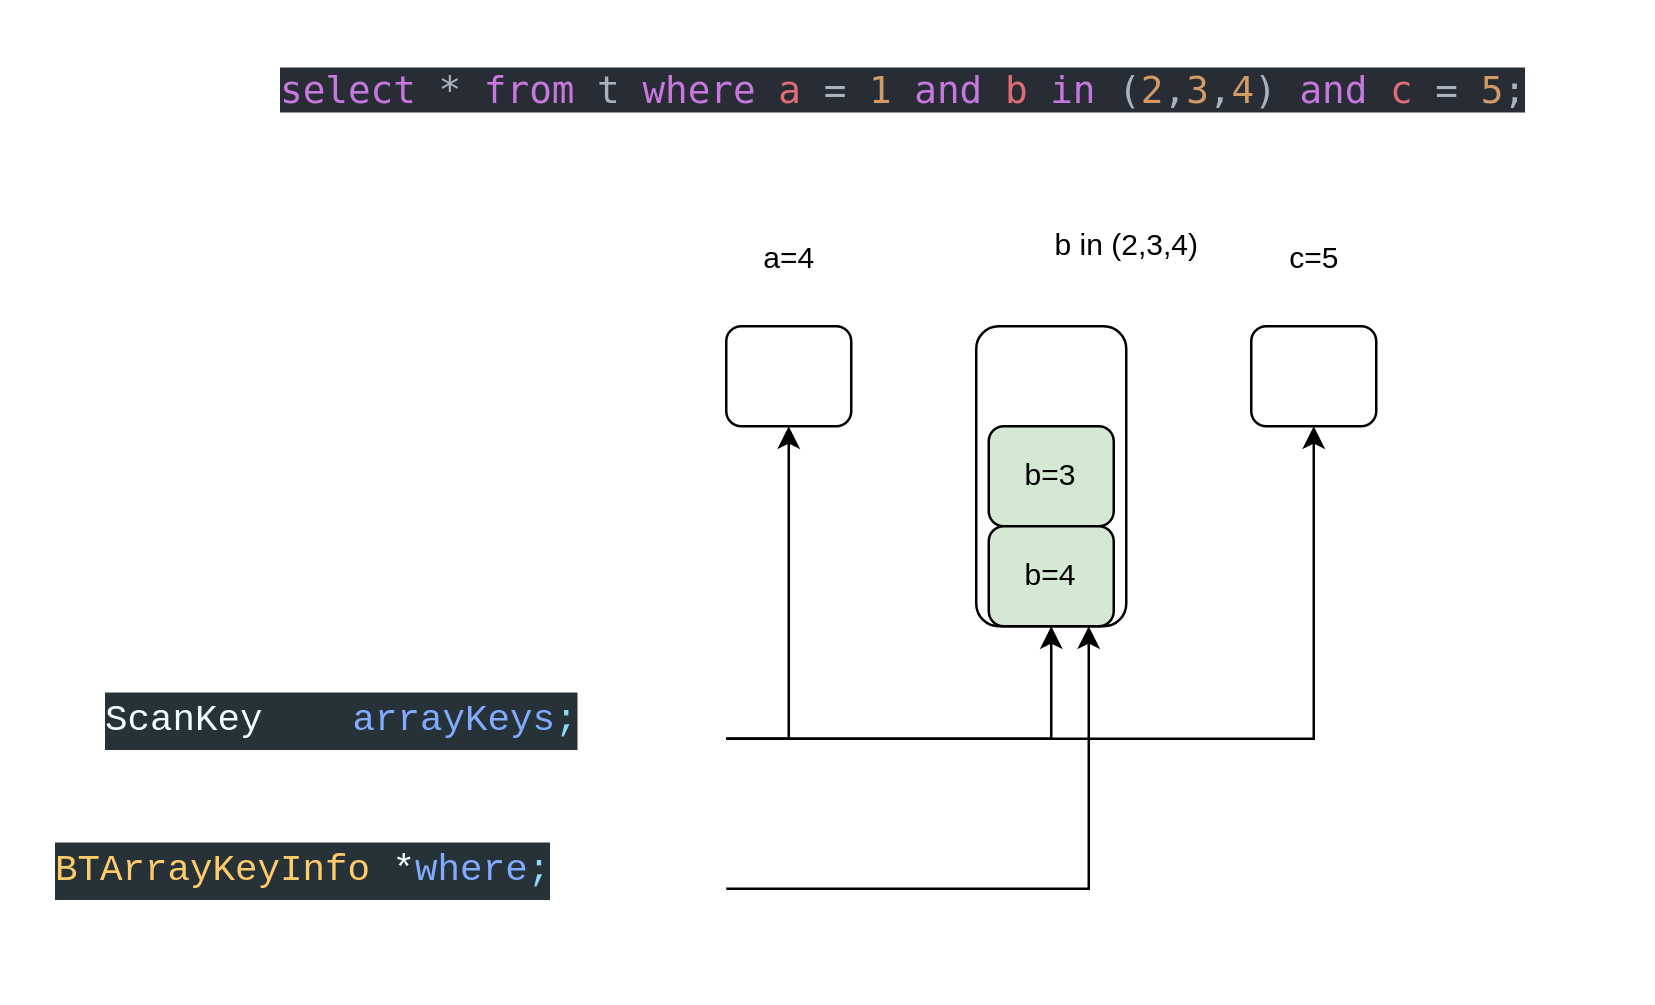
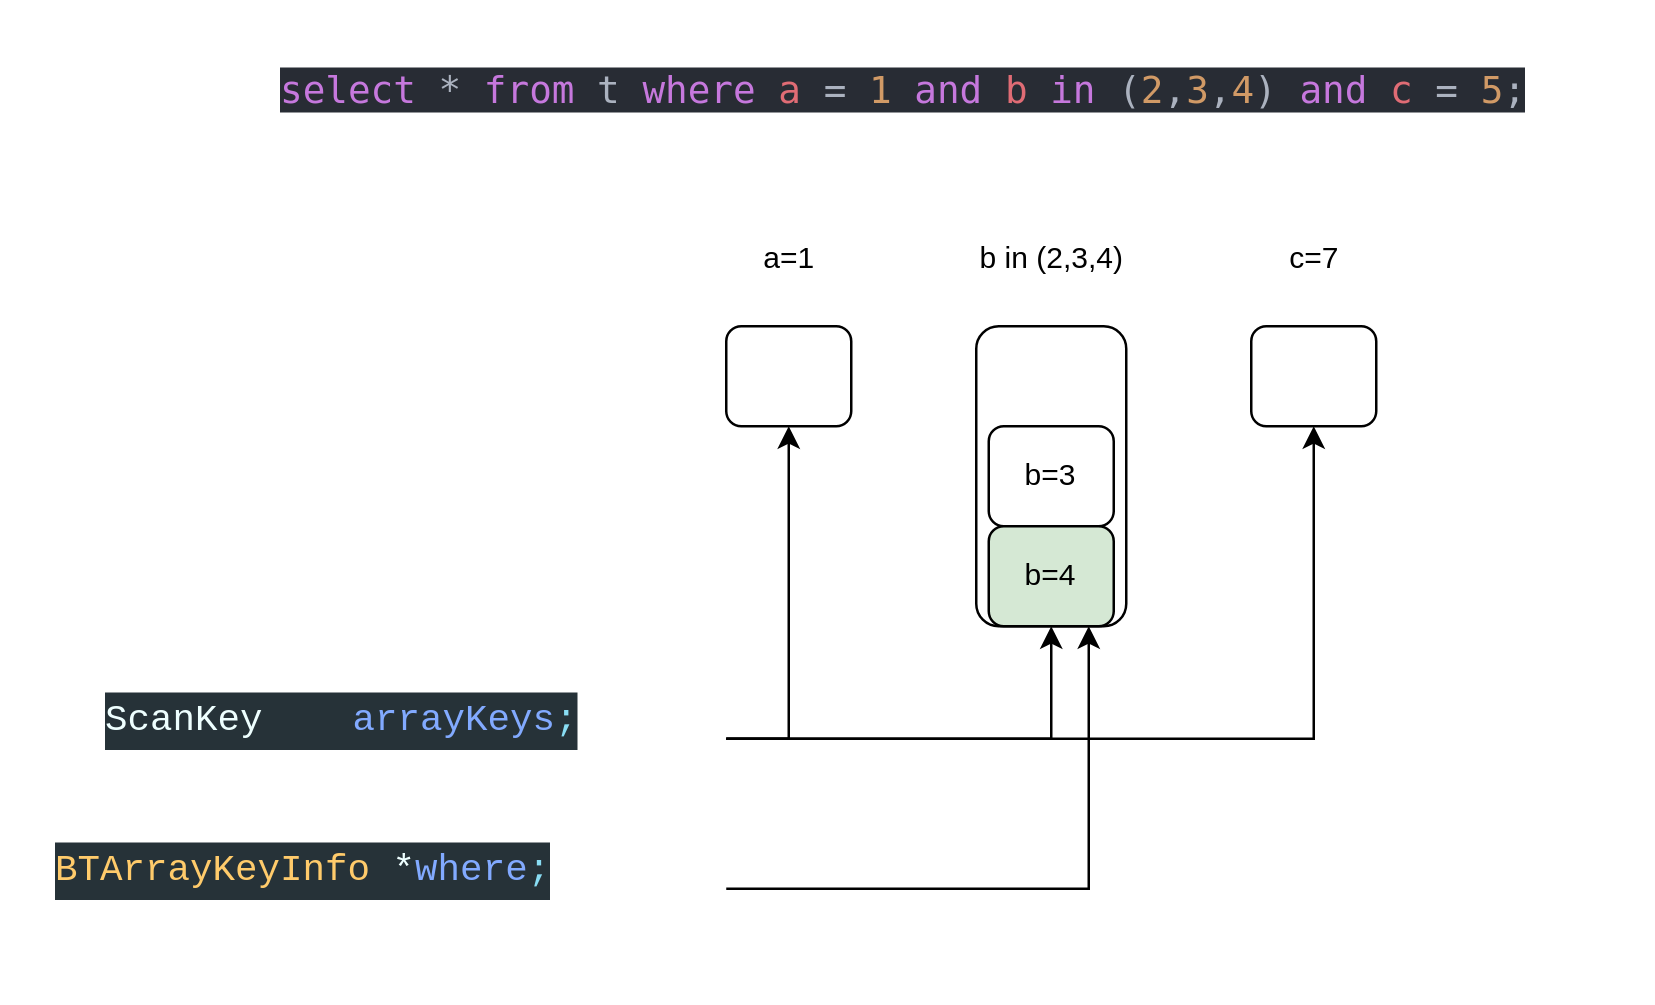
(1126, 246) -> (1051, 259)
(790, 259) -> (790, 259)
(1315, 259) -> (1315, 259)
(1051, 476) -> (1051, 476)
